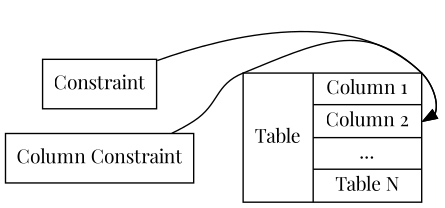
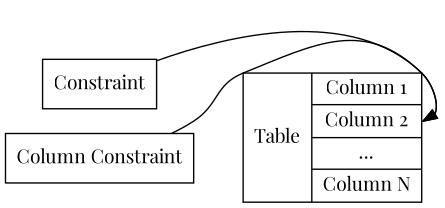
(367, 185) -> (367, 185)
